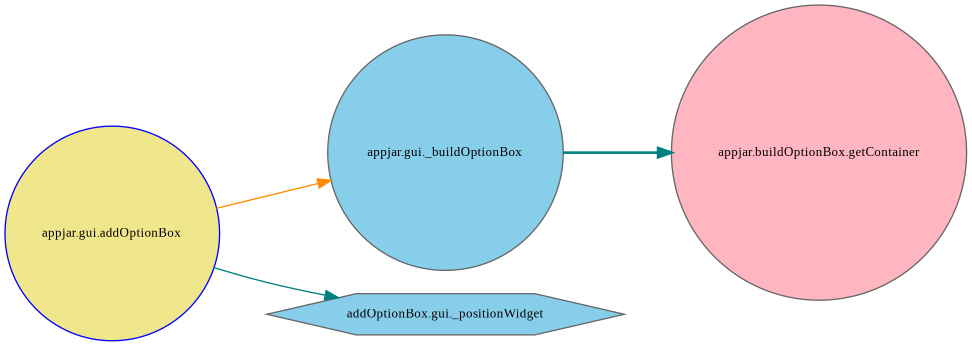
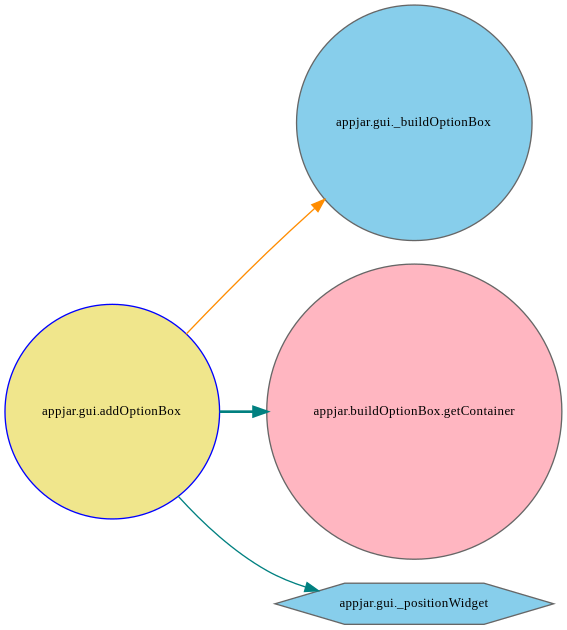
(610, 153) -> (236, 412)
(445, 314) -> (414, 604)
